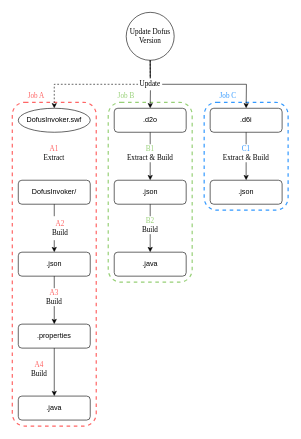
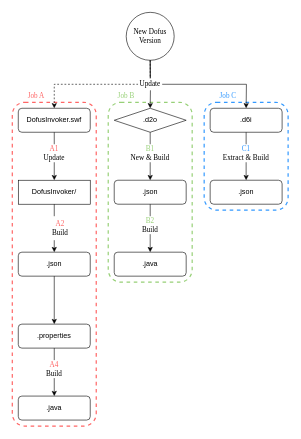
(150, 36) -> (150, 36)
(54, 120) -> (54, 120)
(150, 120) -> (150, 120)
(54, 153) -> (54, 153)
(150, 153) -> (150, 153)
none -> (54, 157)
(54, 192) -> (54, 192)
(54, 297) -> none
(39, 369) -> (54, 369)
